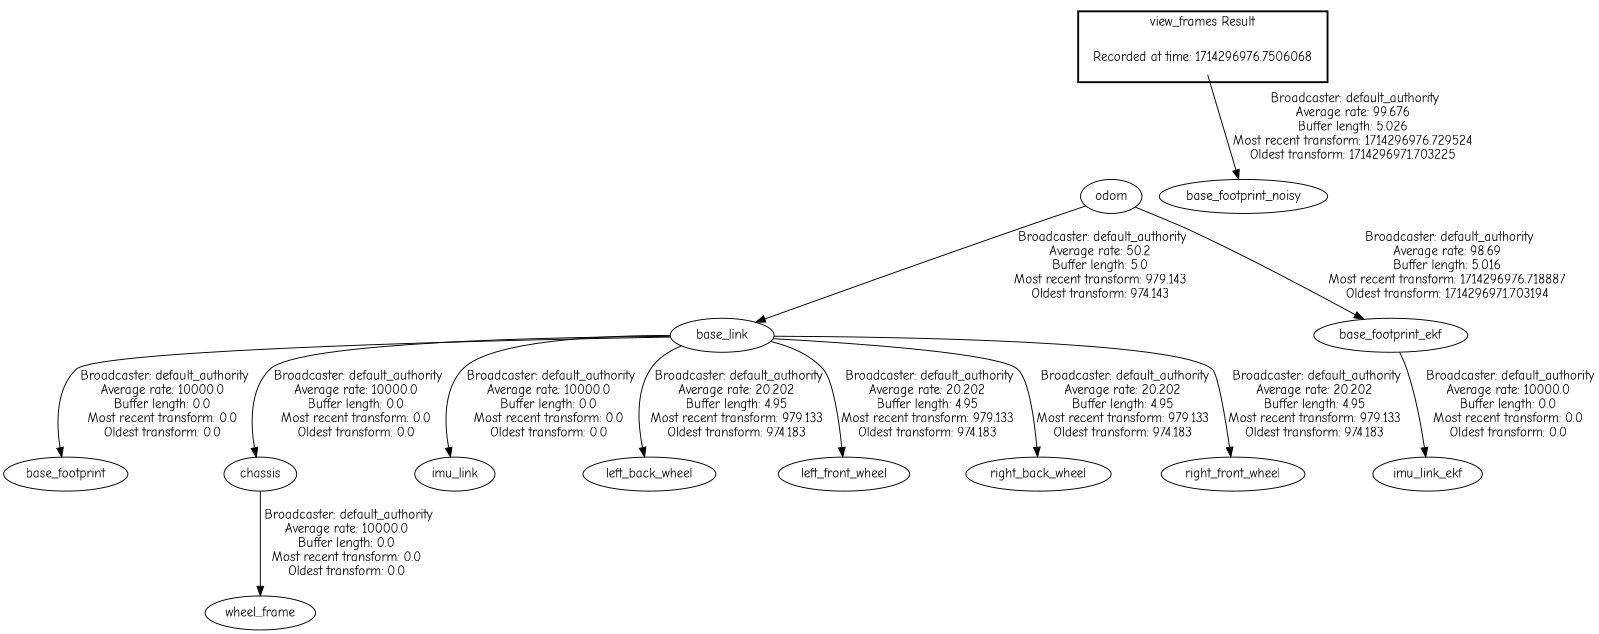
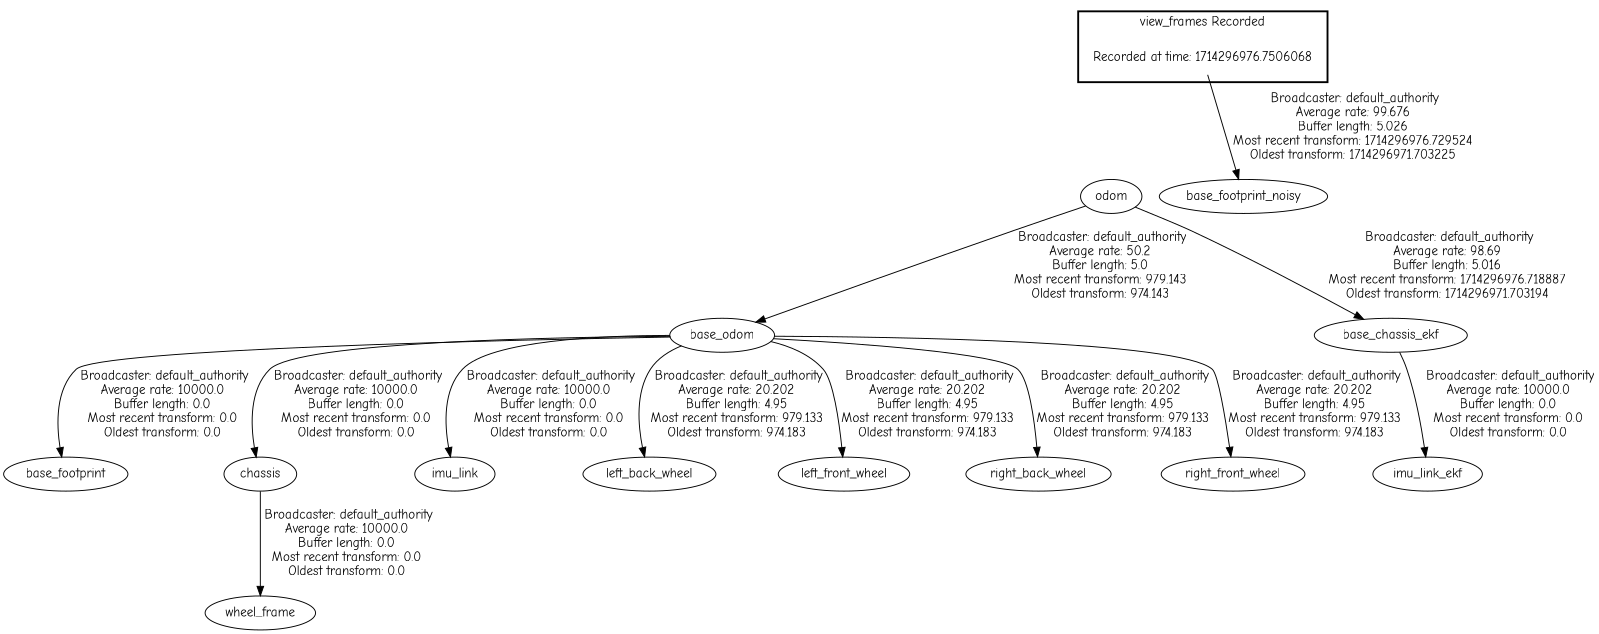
(1203, 22) -> (1203, 22)
(722, 335) -> (722, 335)
(1391, 335) -> (1391, 335)
